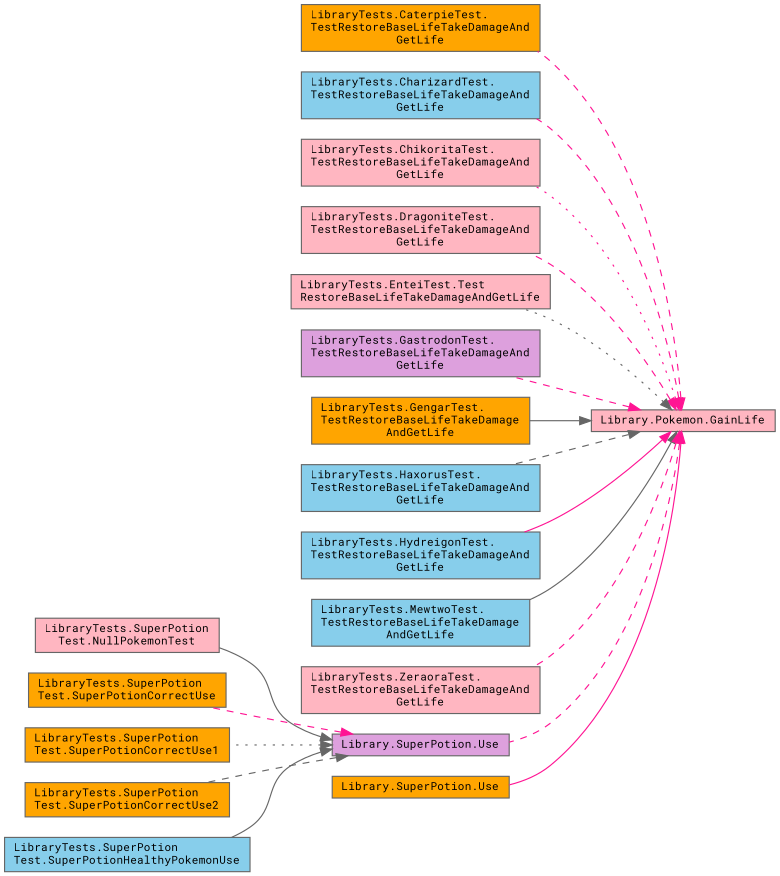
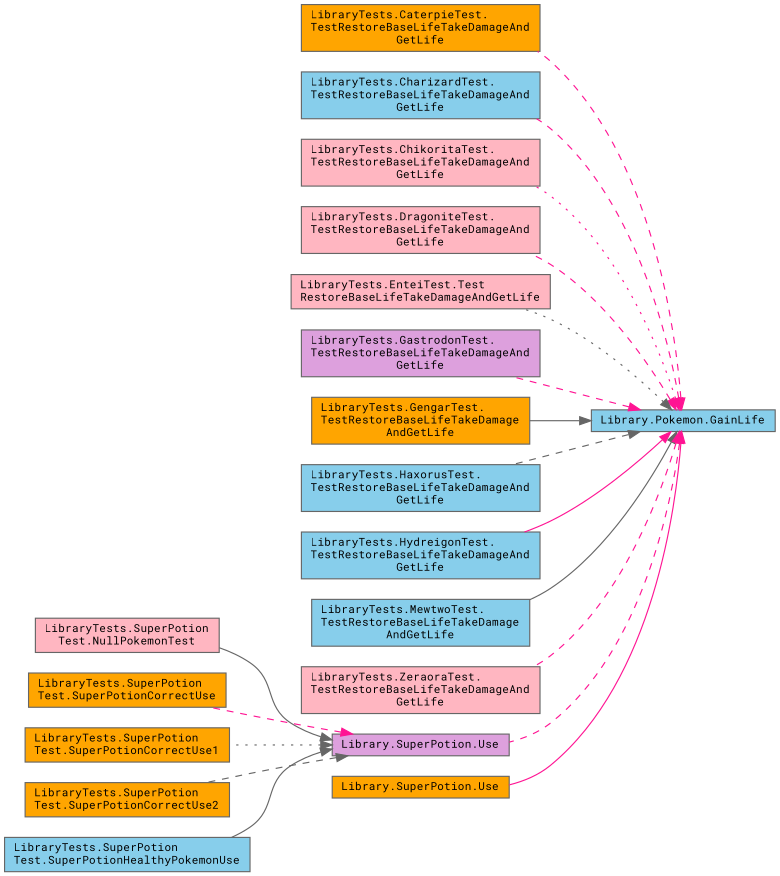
(683, 421) -> (683, 421)
